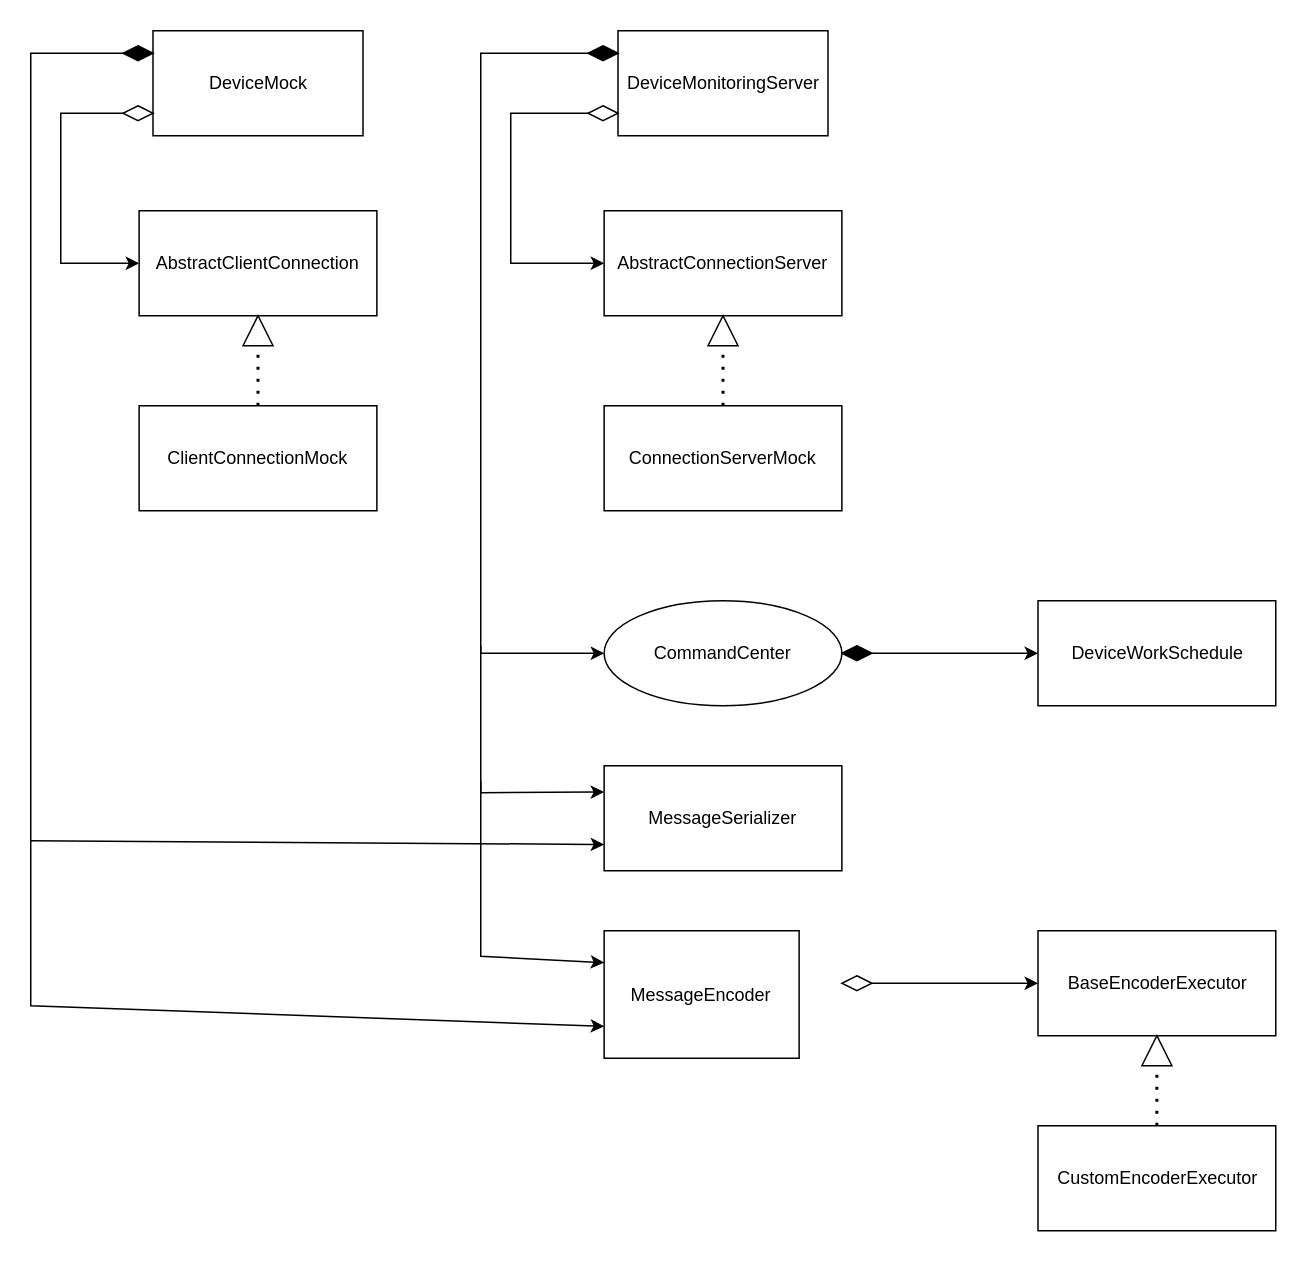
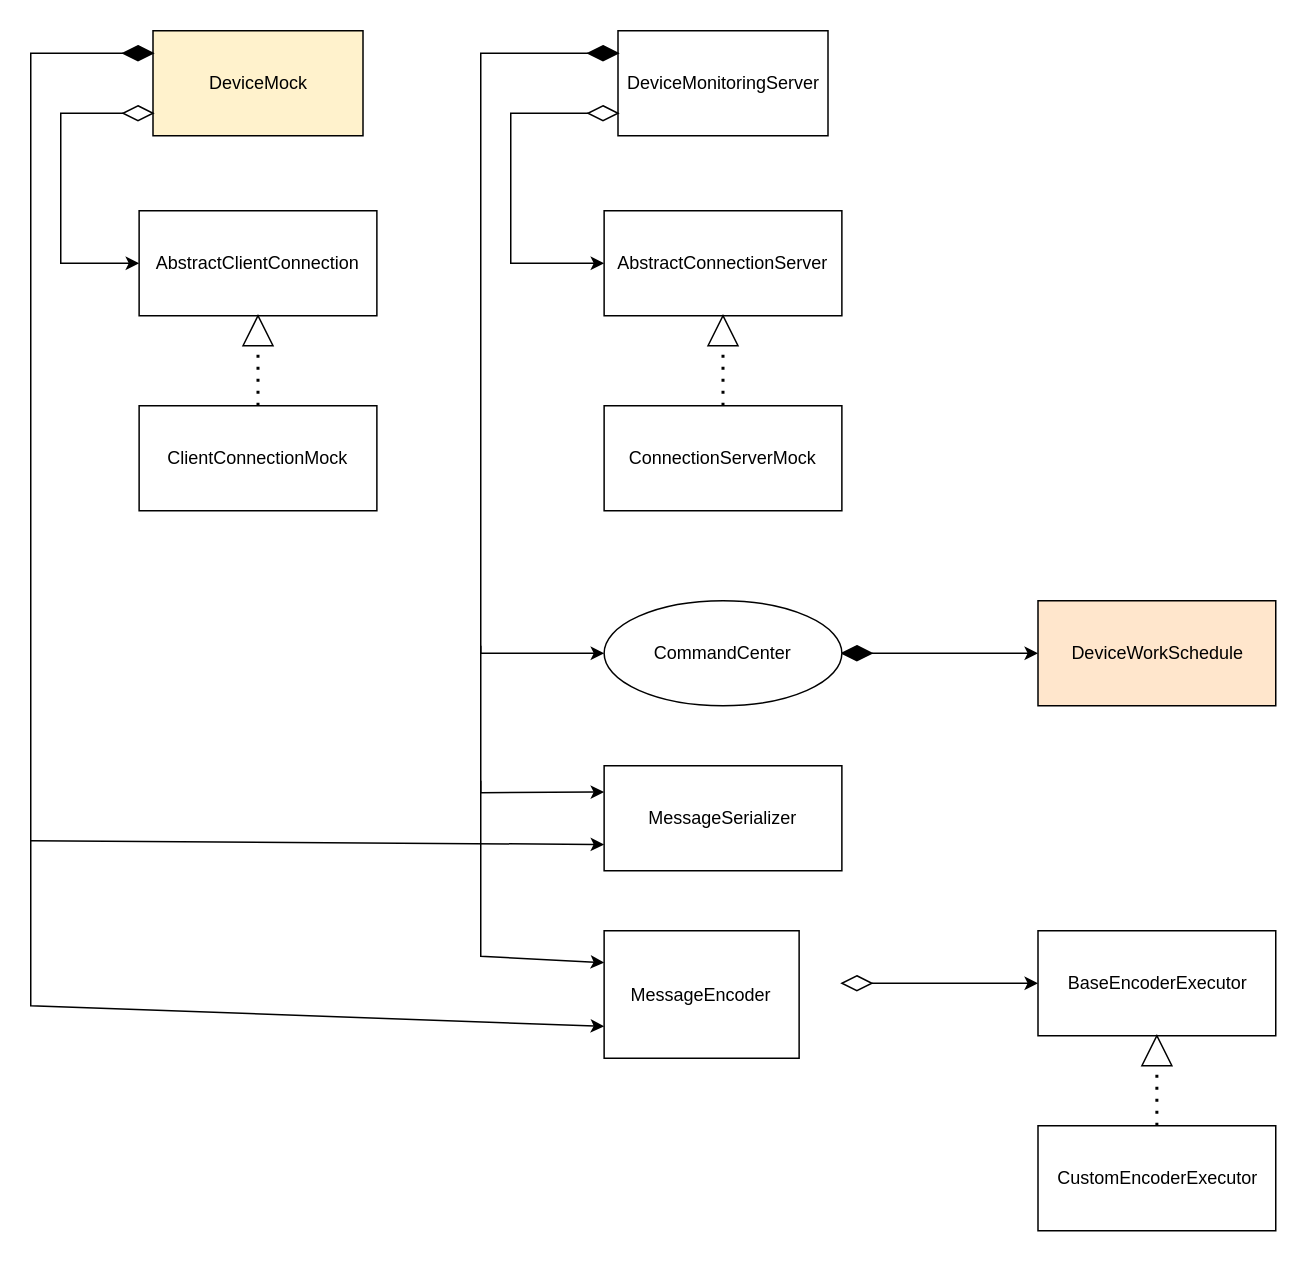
(258, 83) -> (258, 83)
(1157, 653) -> (1157, 653)
